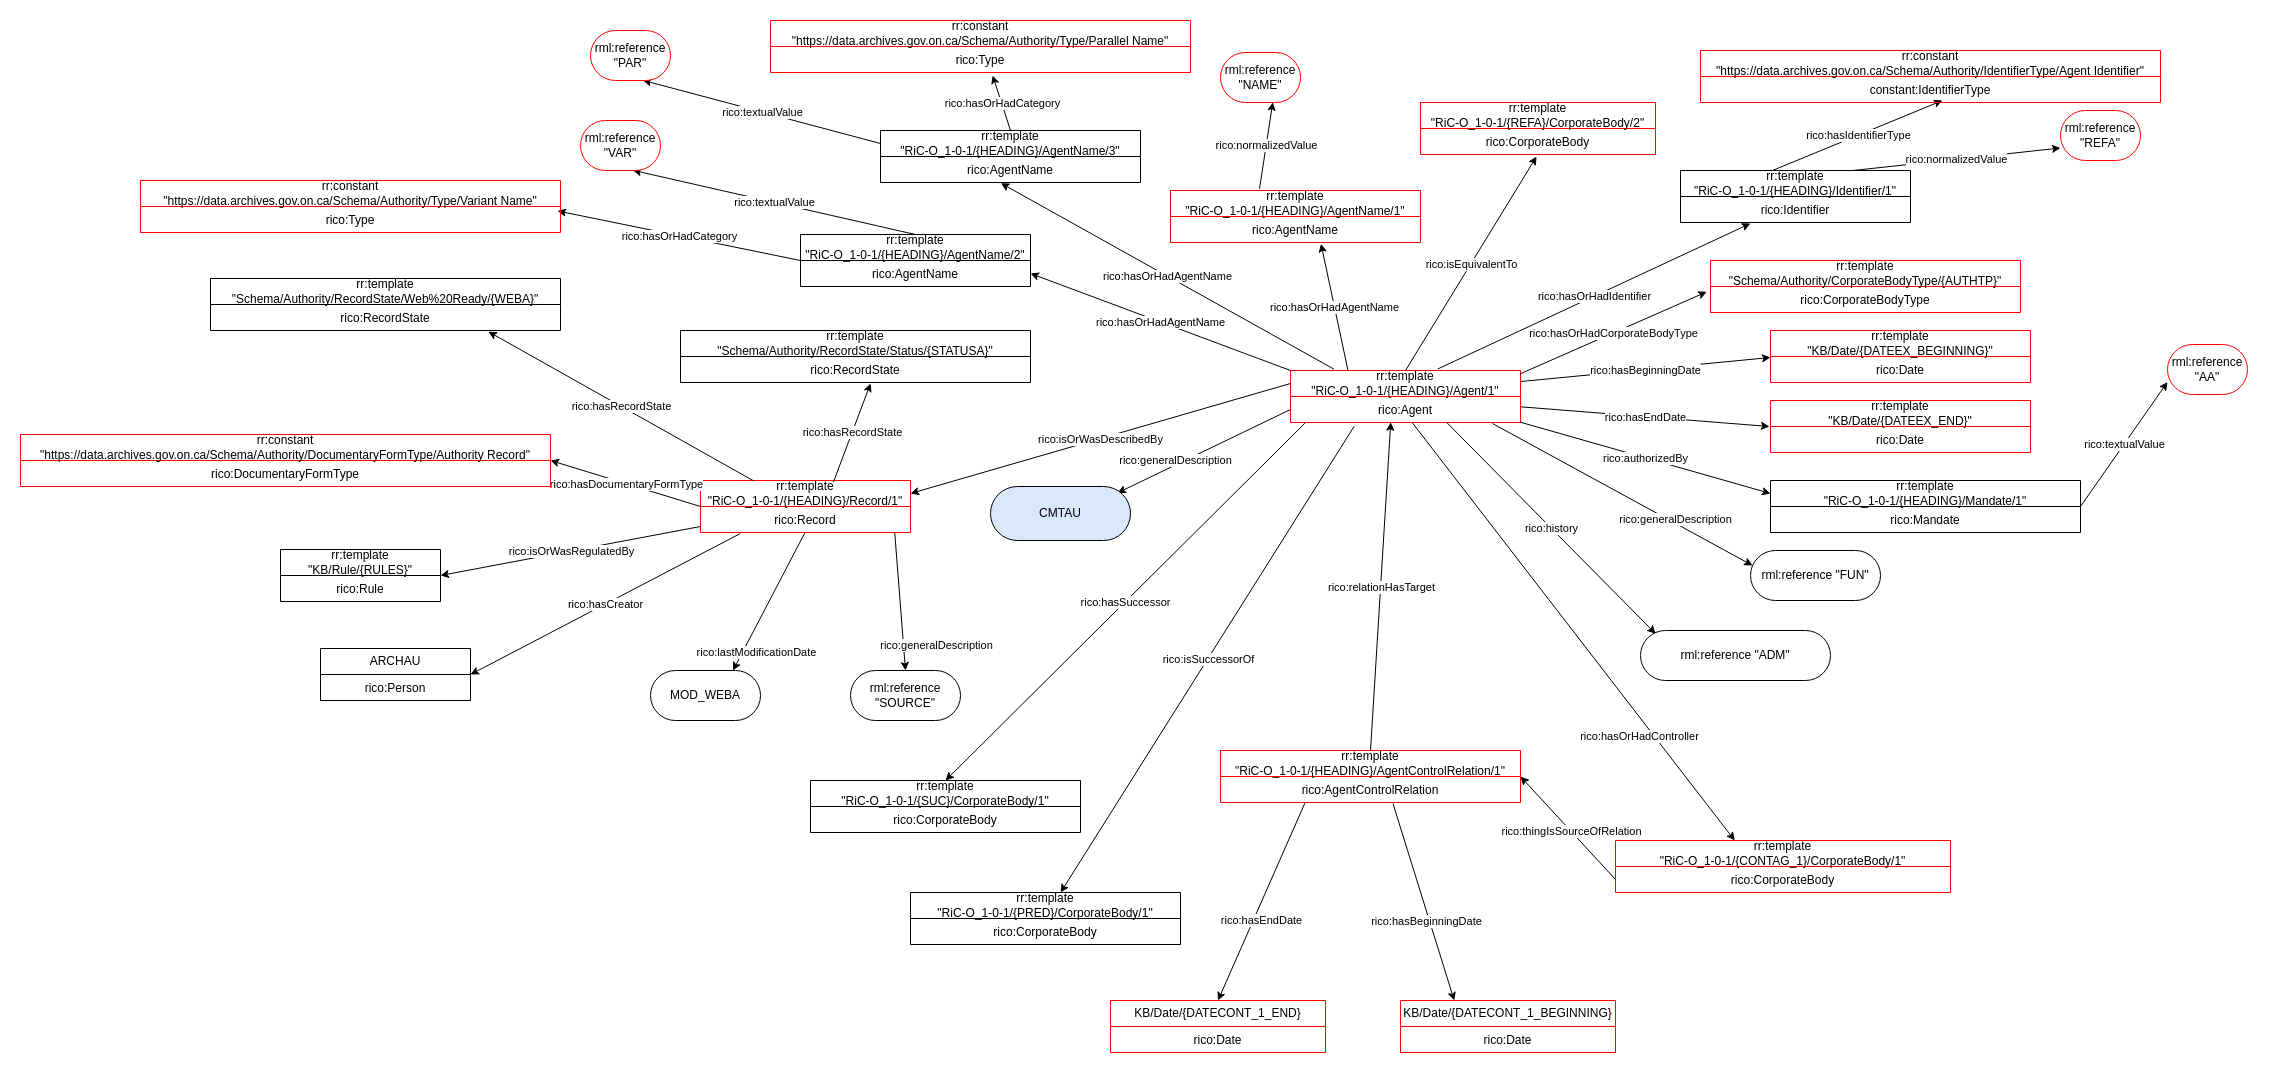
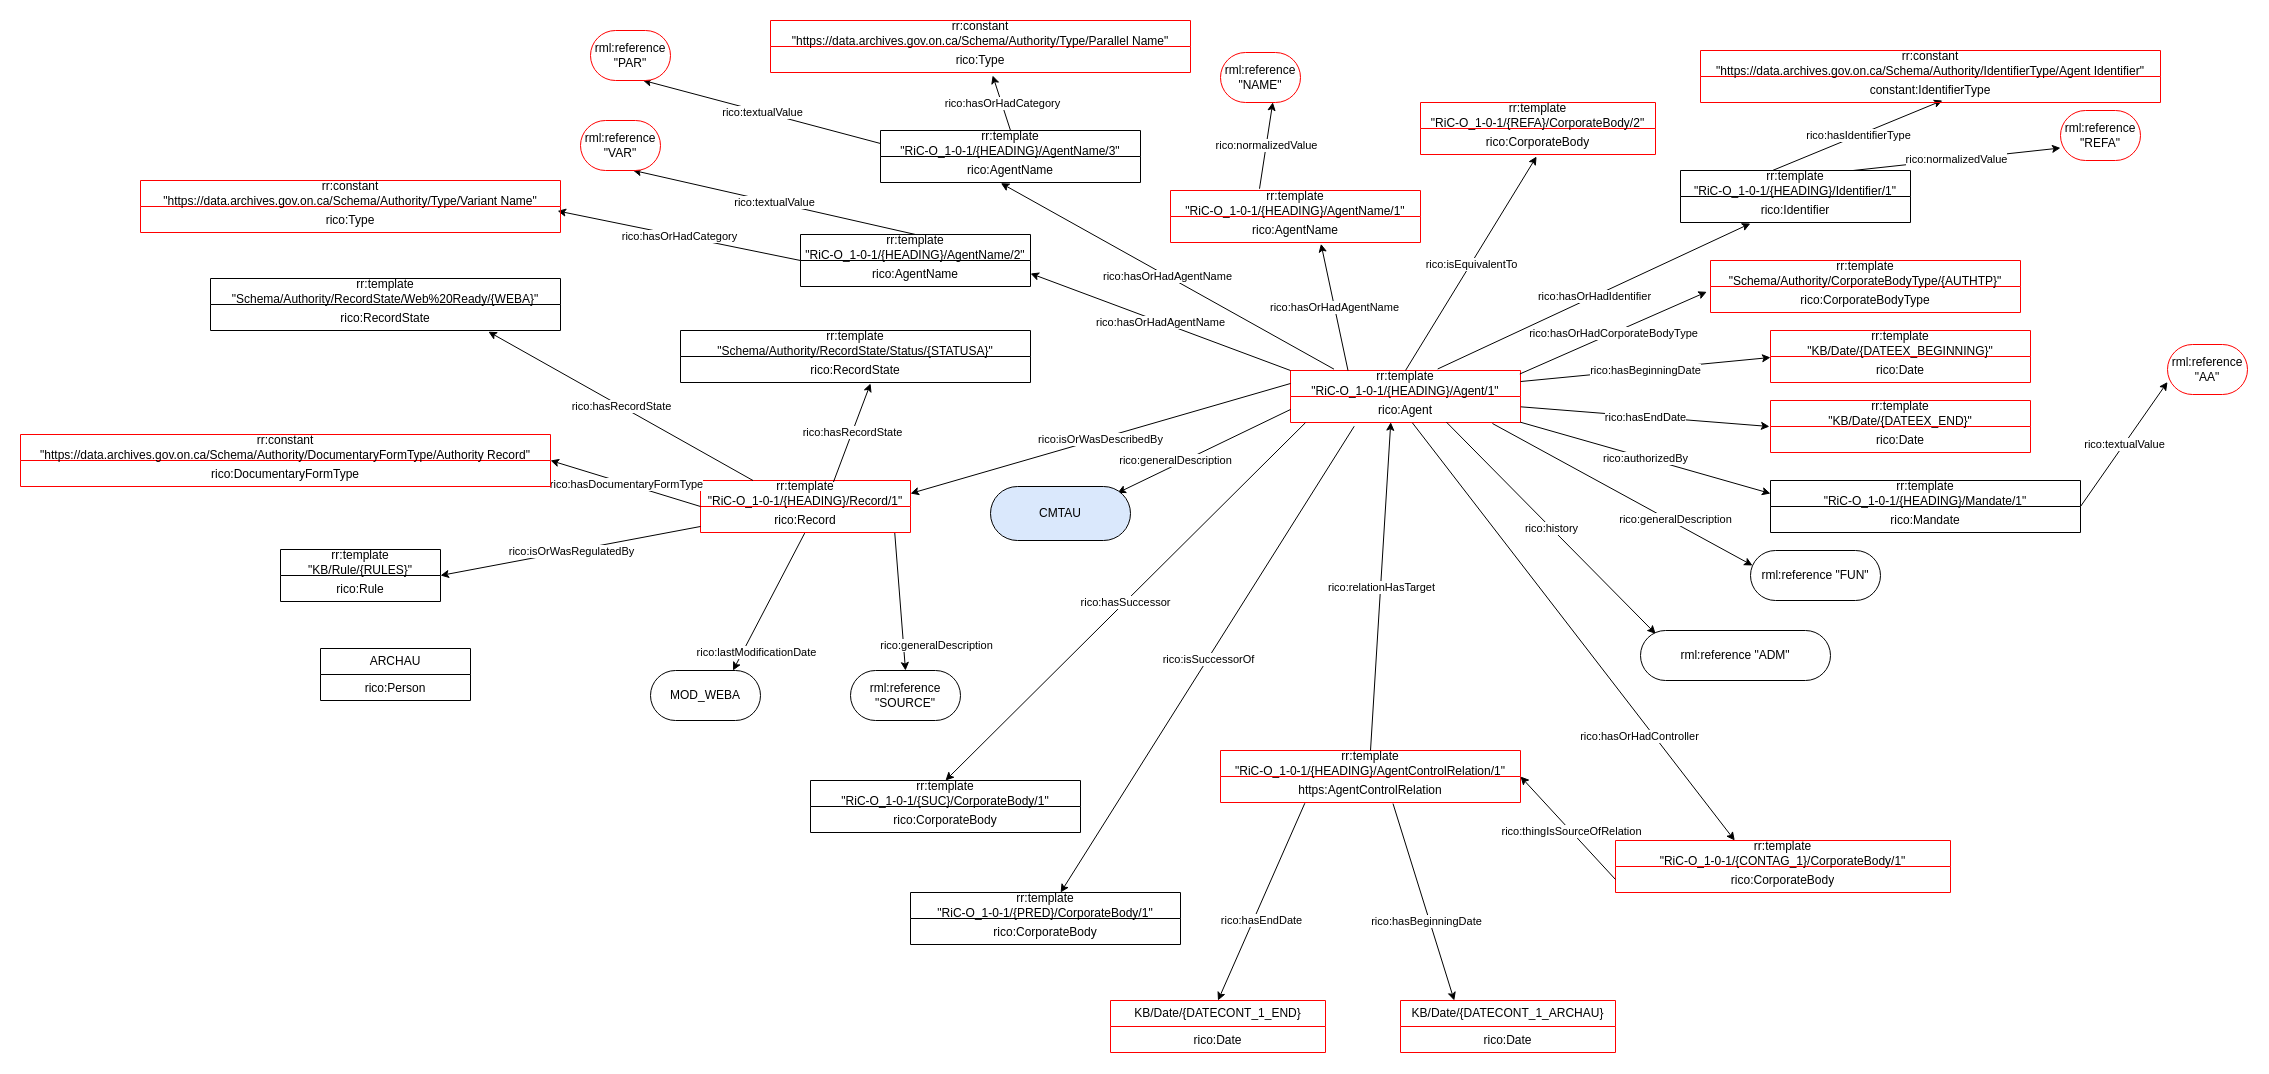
(609, 602) -> none
(1371, 791) -> (1371, 791)
(1508, 1014) -> (1508, 1014)
